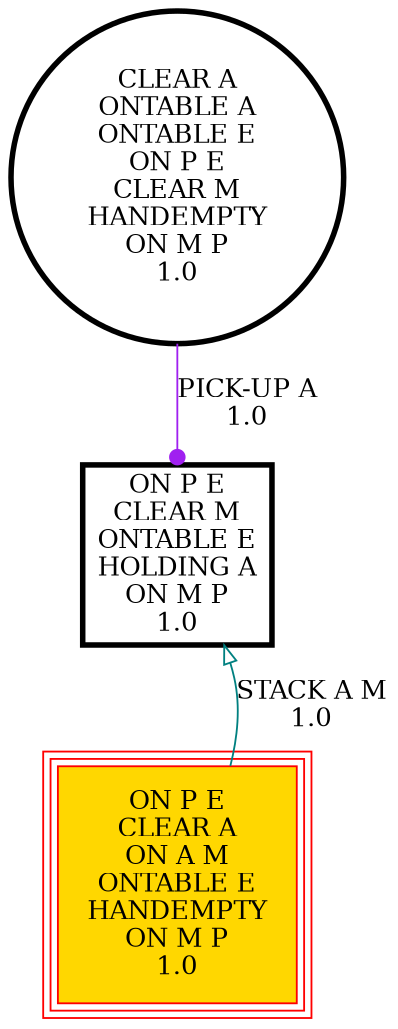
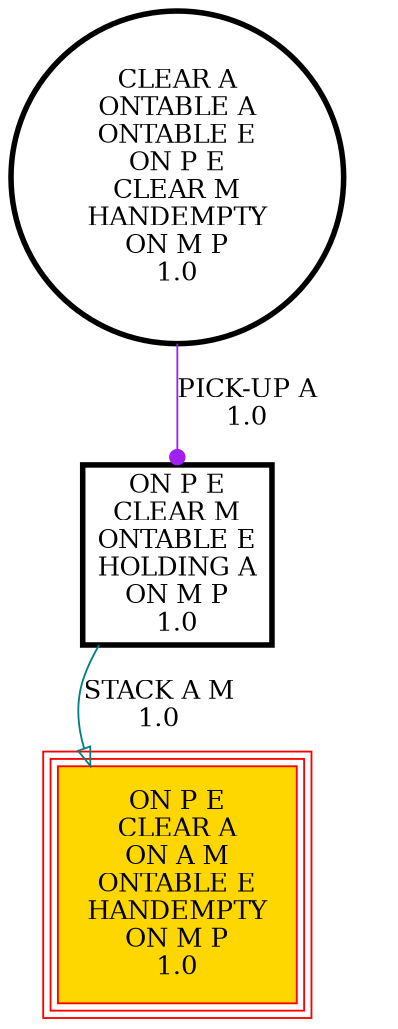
(238, 714) -> (80, 695)
